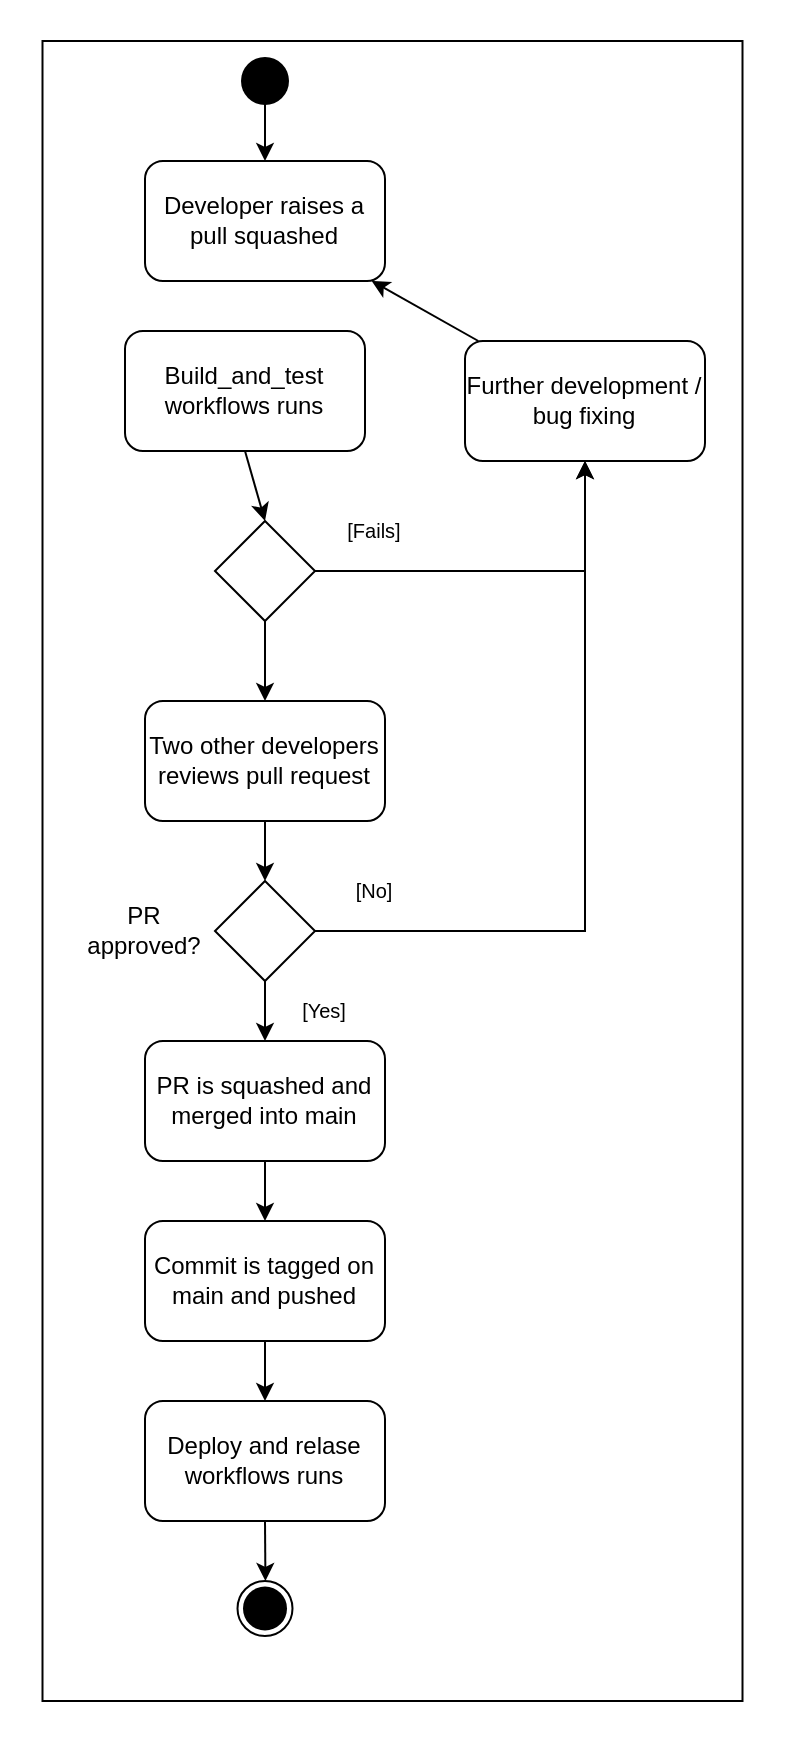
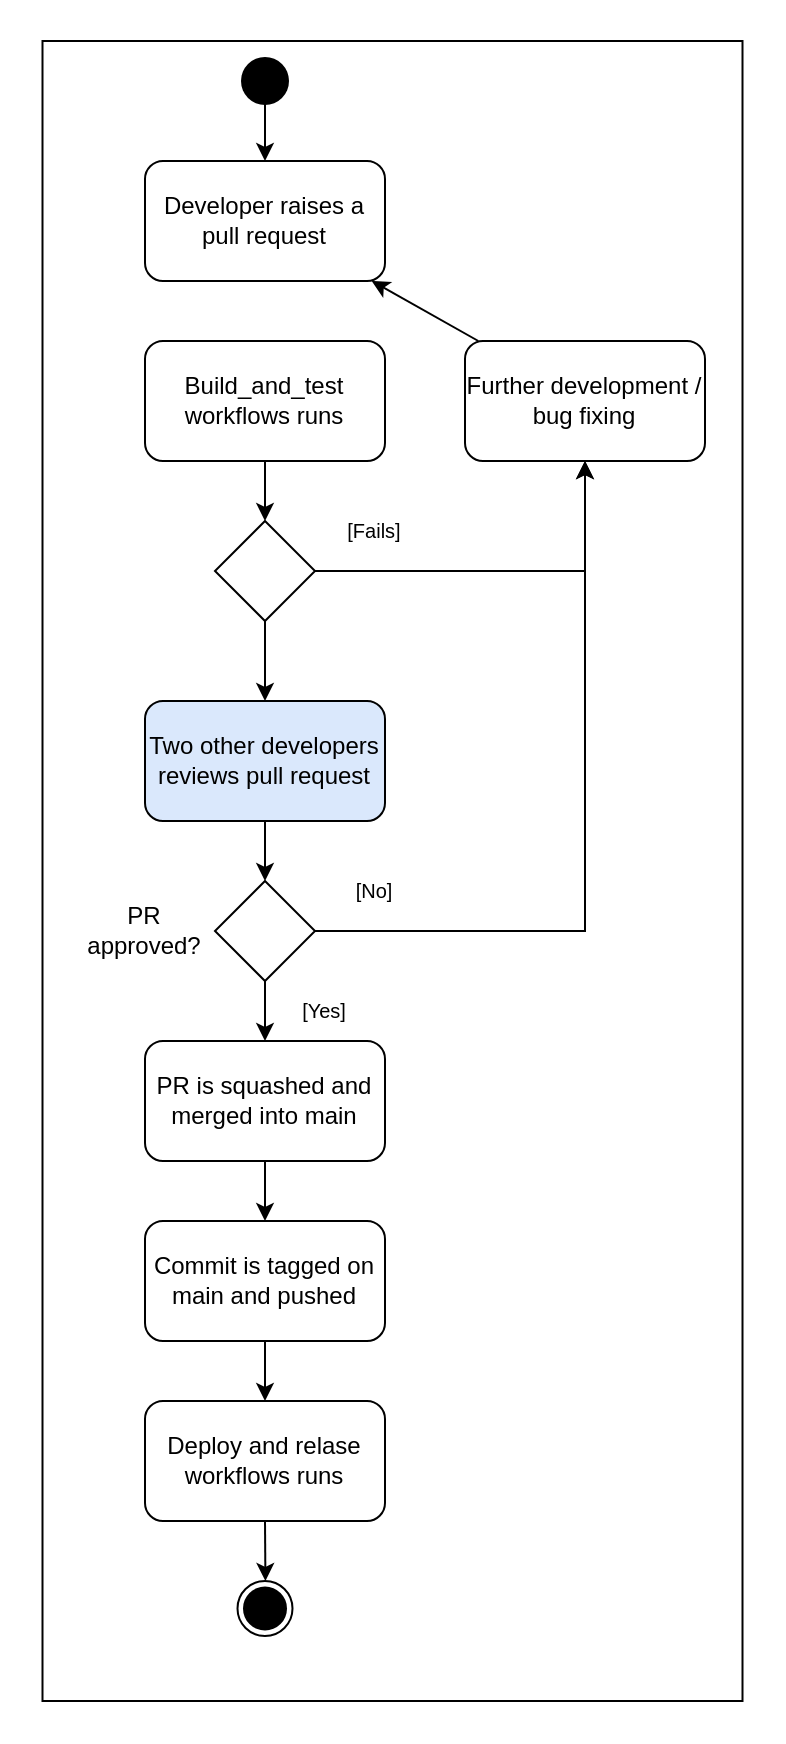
(265, 221) -> (265, 221)
(245, 391) -> (265, 401)
(265, 761) -> (265, 761)
